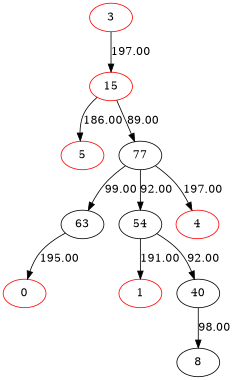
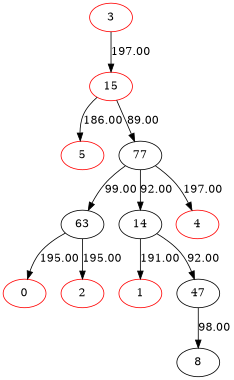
(140, 224) -> (140, 224)
none -> (82, 293)
(198, 293) -> (198, 293)
